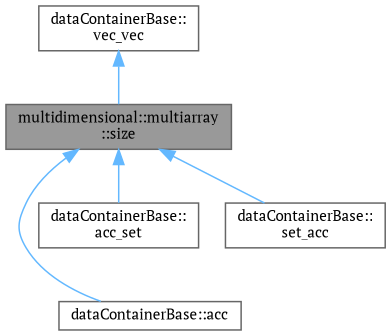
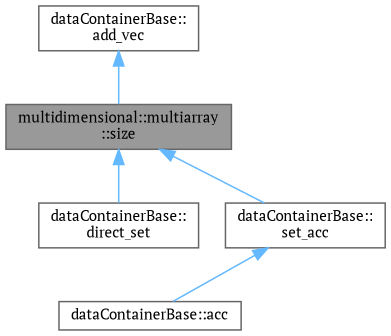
(119, 28) -> (119, 28)
(119, 225) -> (119, 225)
(23, 241) -> (214, 278)
